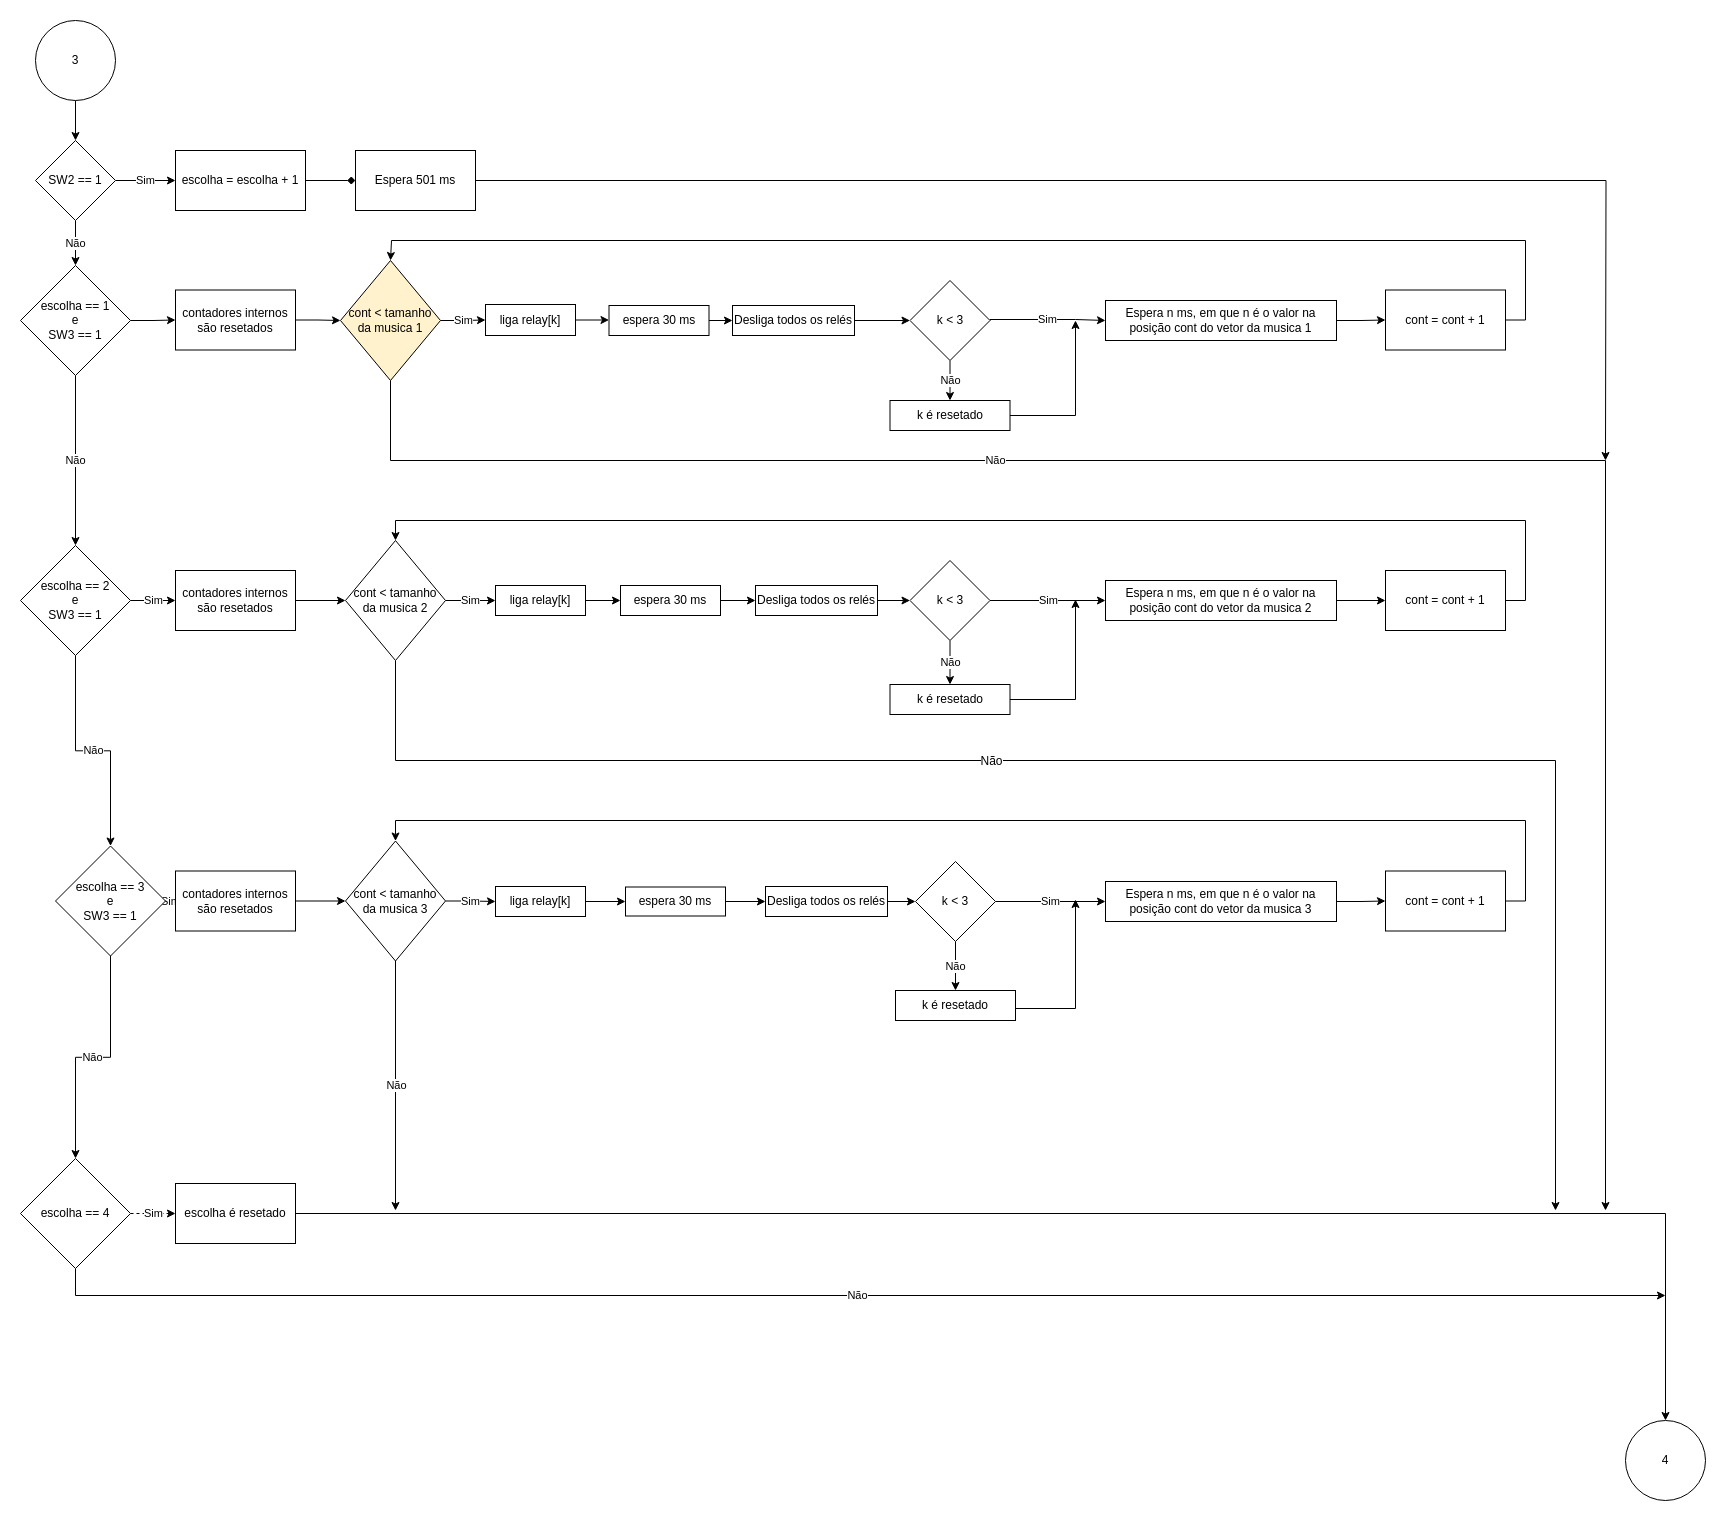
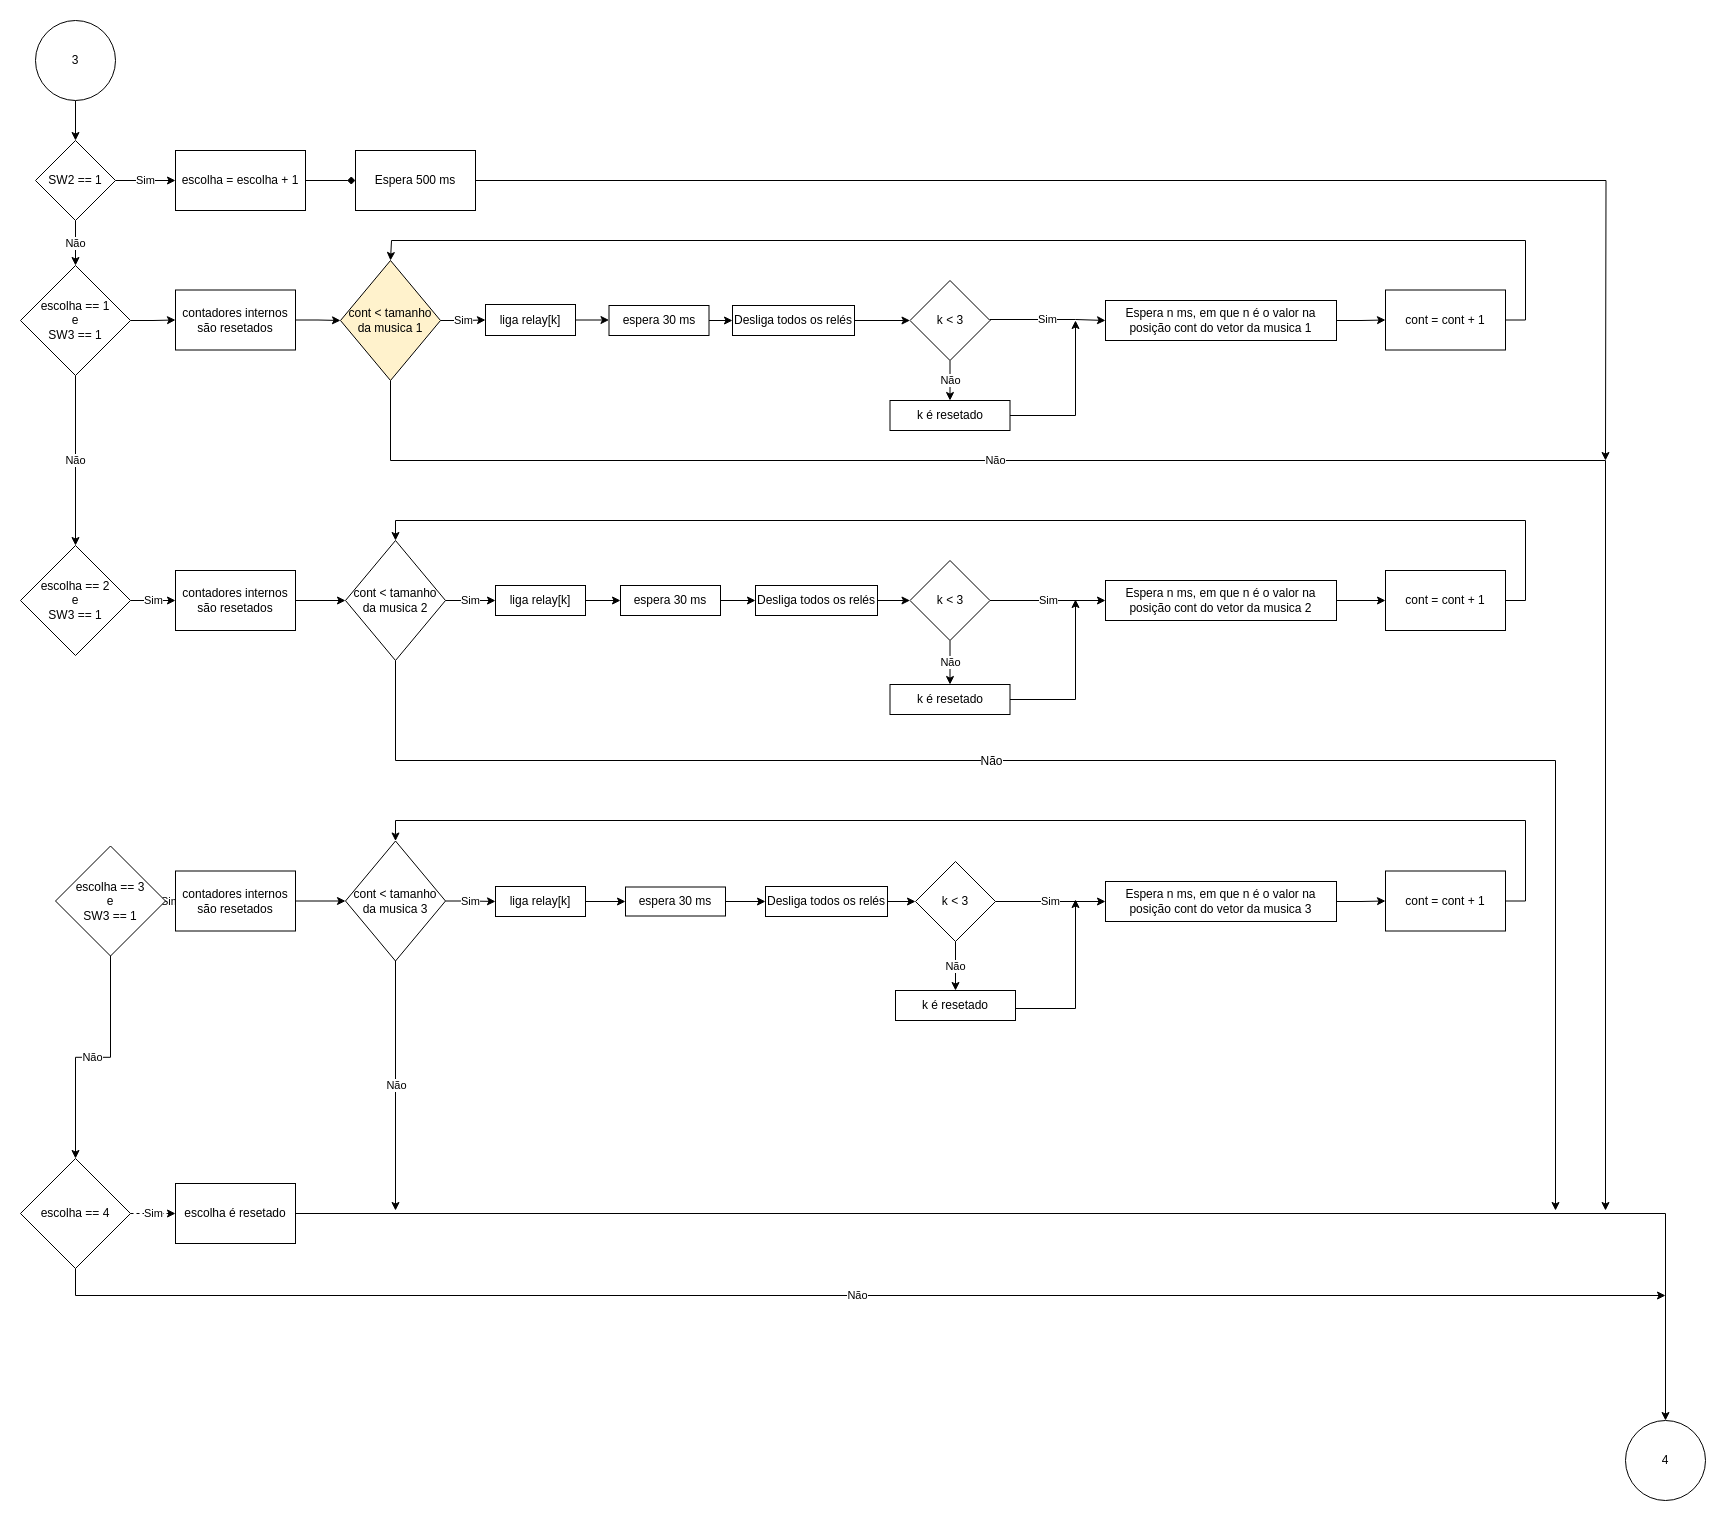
(416, 181) -> (416, 181)
(90, 751) -> none
